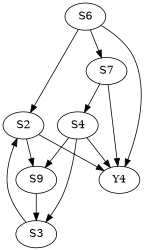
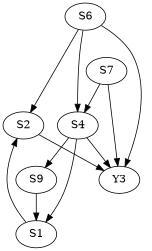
(95, 40) -> (79, 67)
(29, 149) -> none
(119, 180) -> (119, 180)
(36, 234) -> (36, 234)
